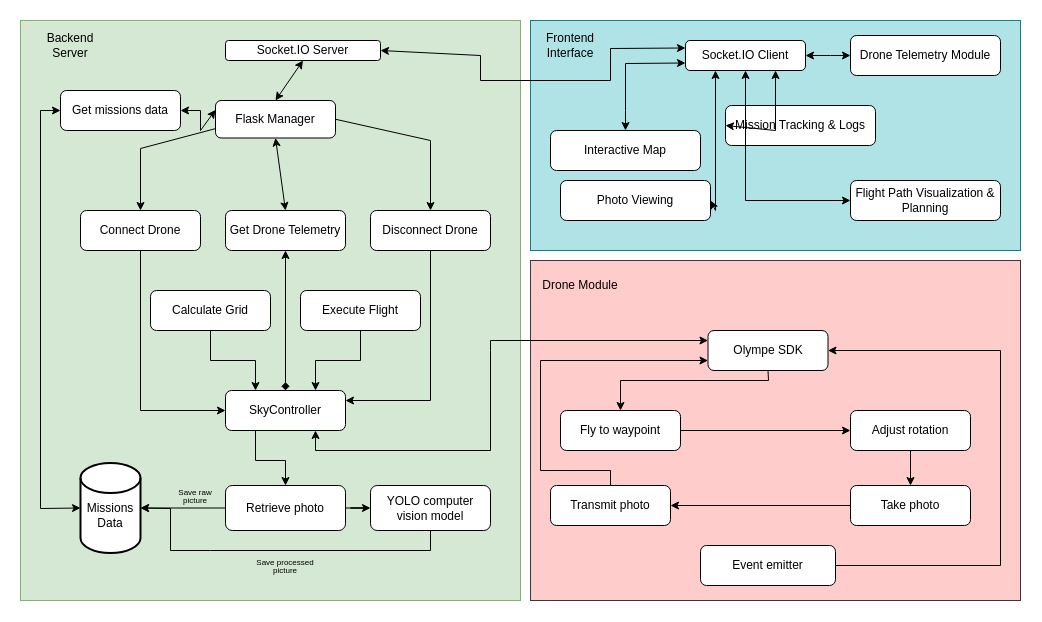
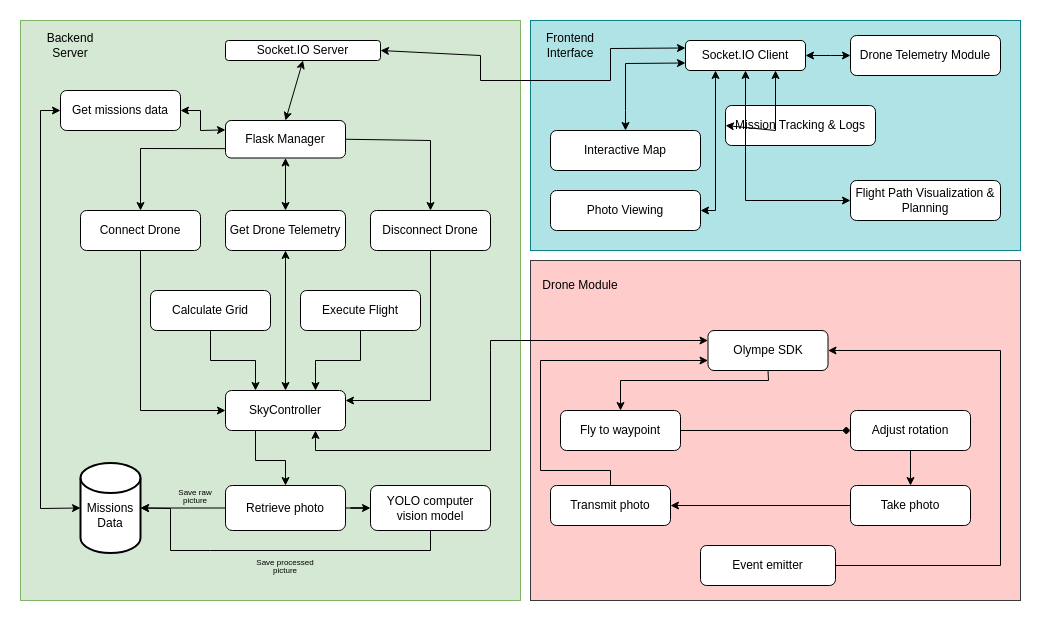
(276, 119) -> (286, 139)
(636, 201) -> (626, 211)
(286, 381) -> (286, 382)
(842, 431) -> (842, 431)
